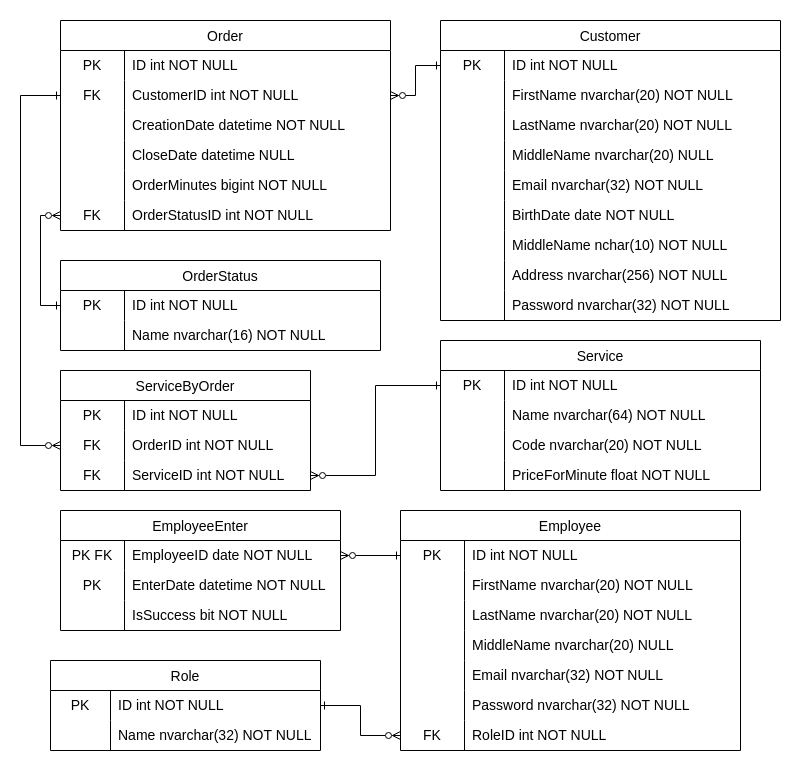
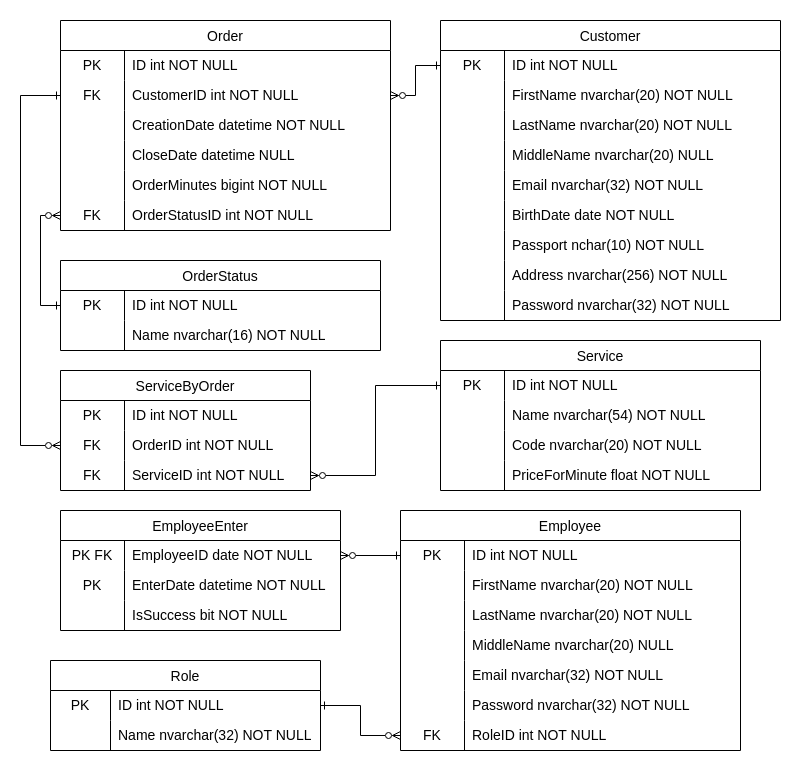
(617, 246) -> (613, 246)
(609, 416) -> (609, 416)
